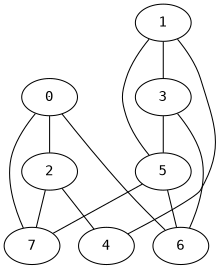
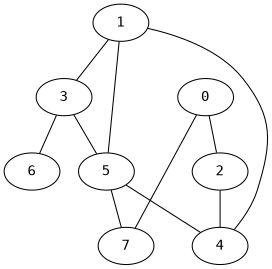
(111, 174) -> none
(171, 203) -> (163, 209)
(41, 209) -> none
